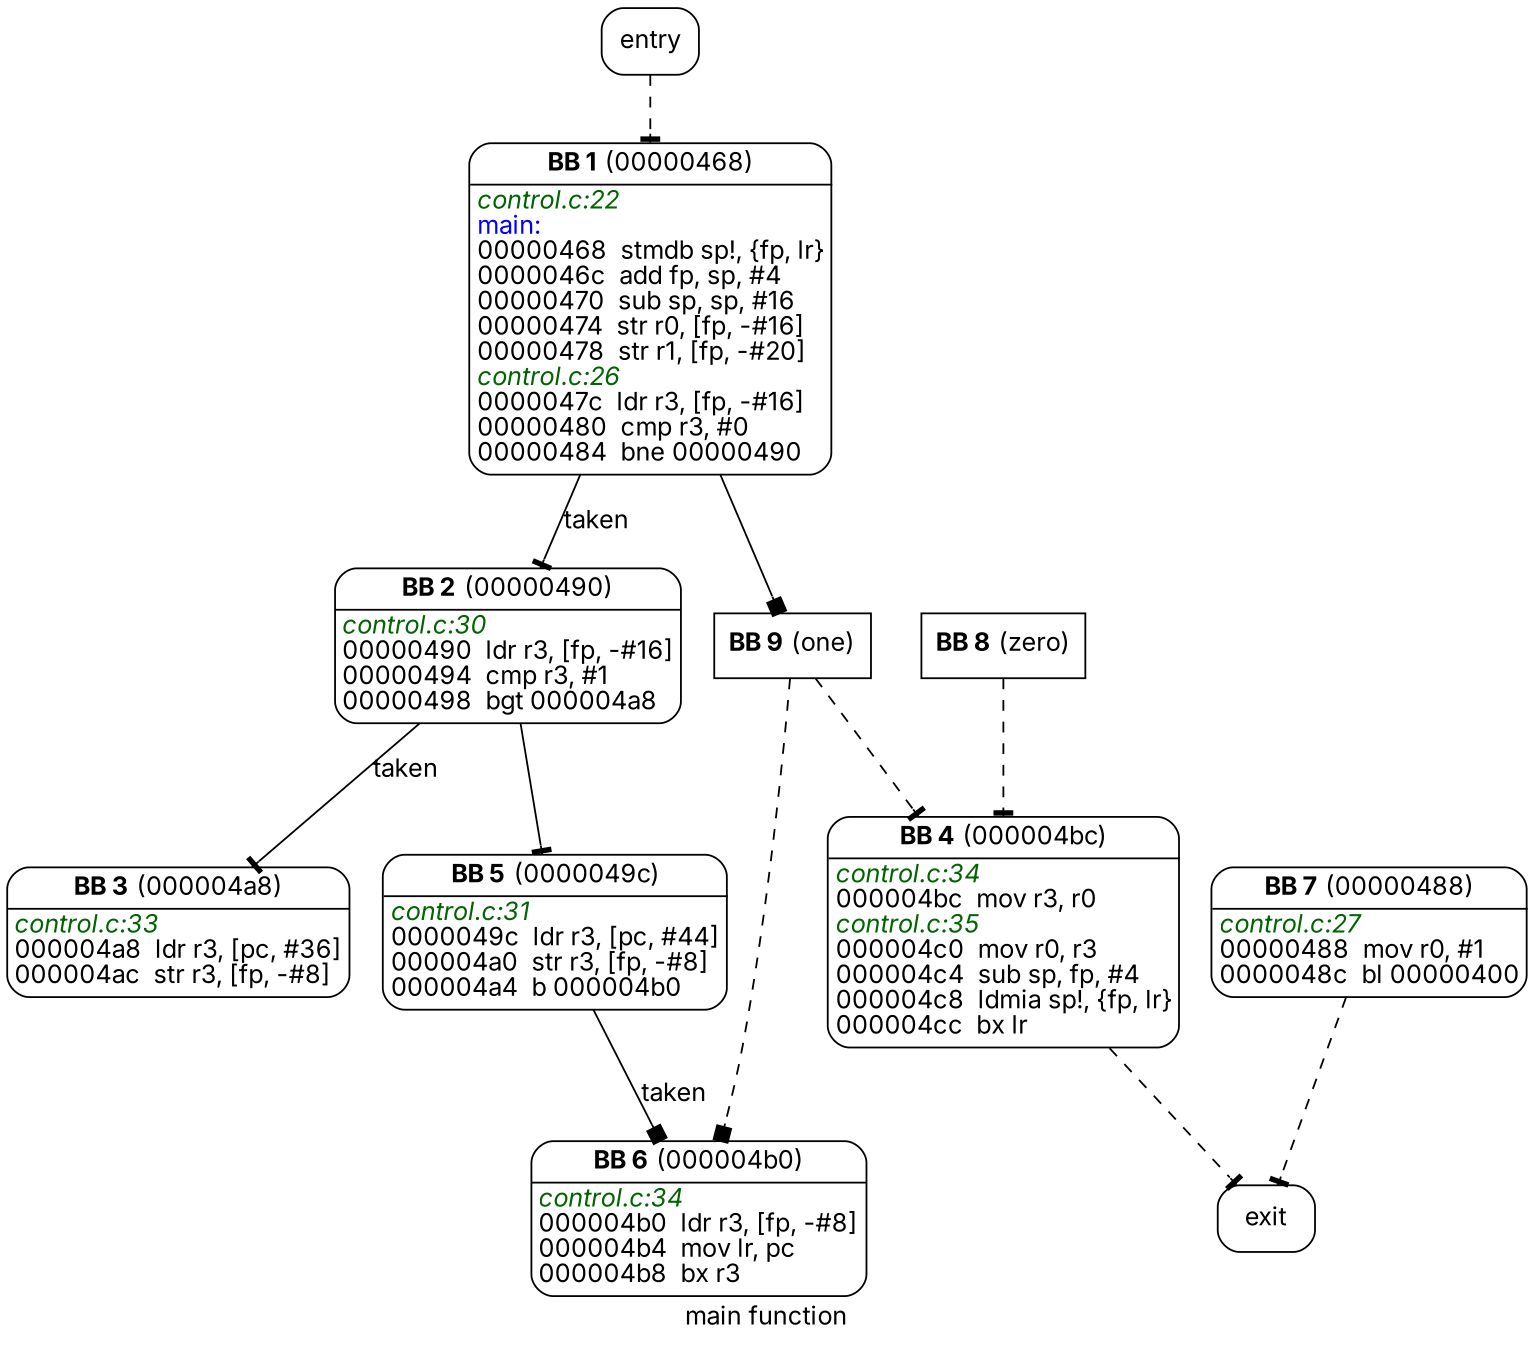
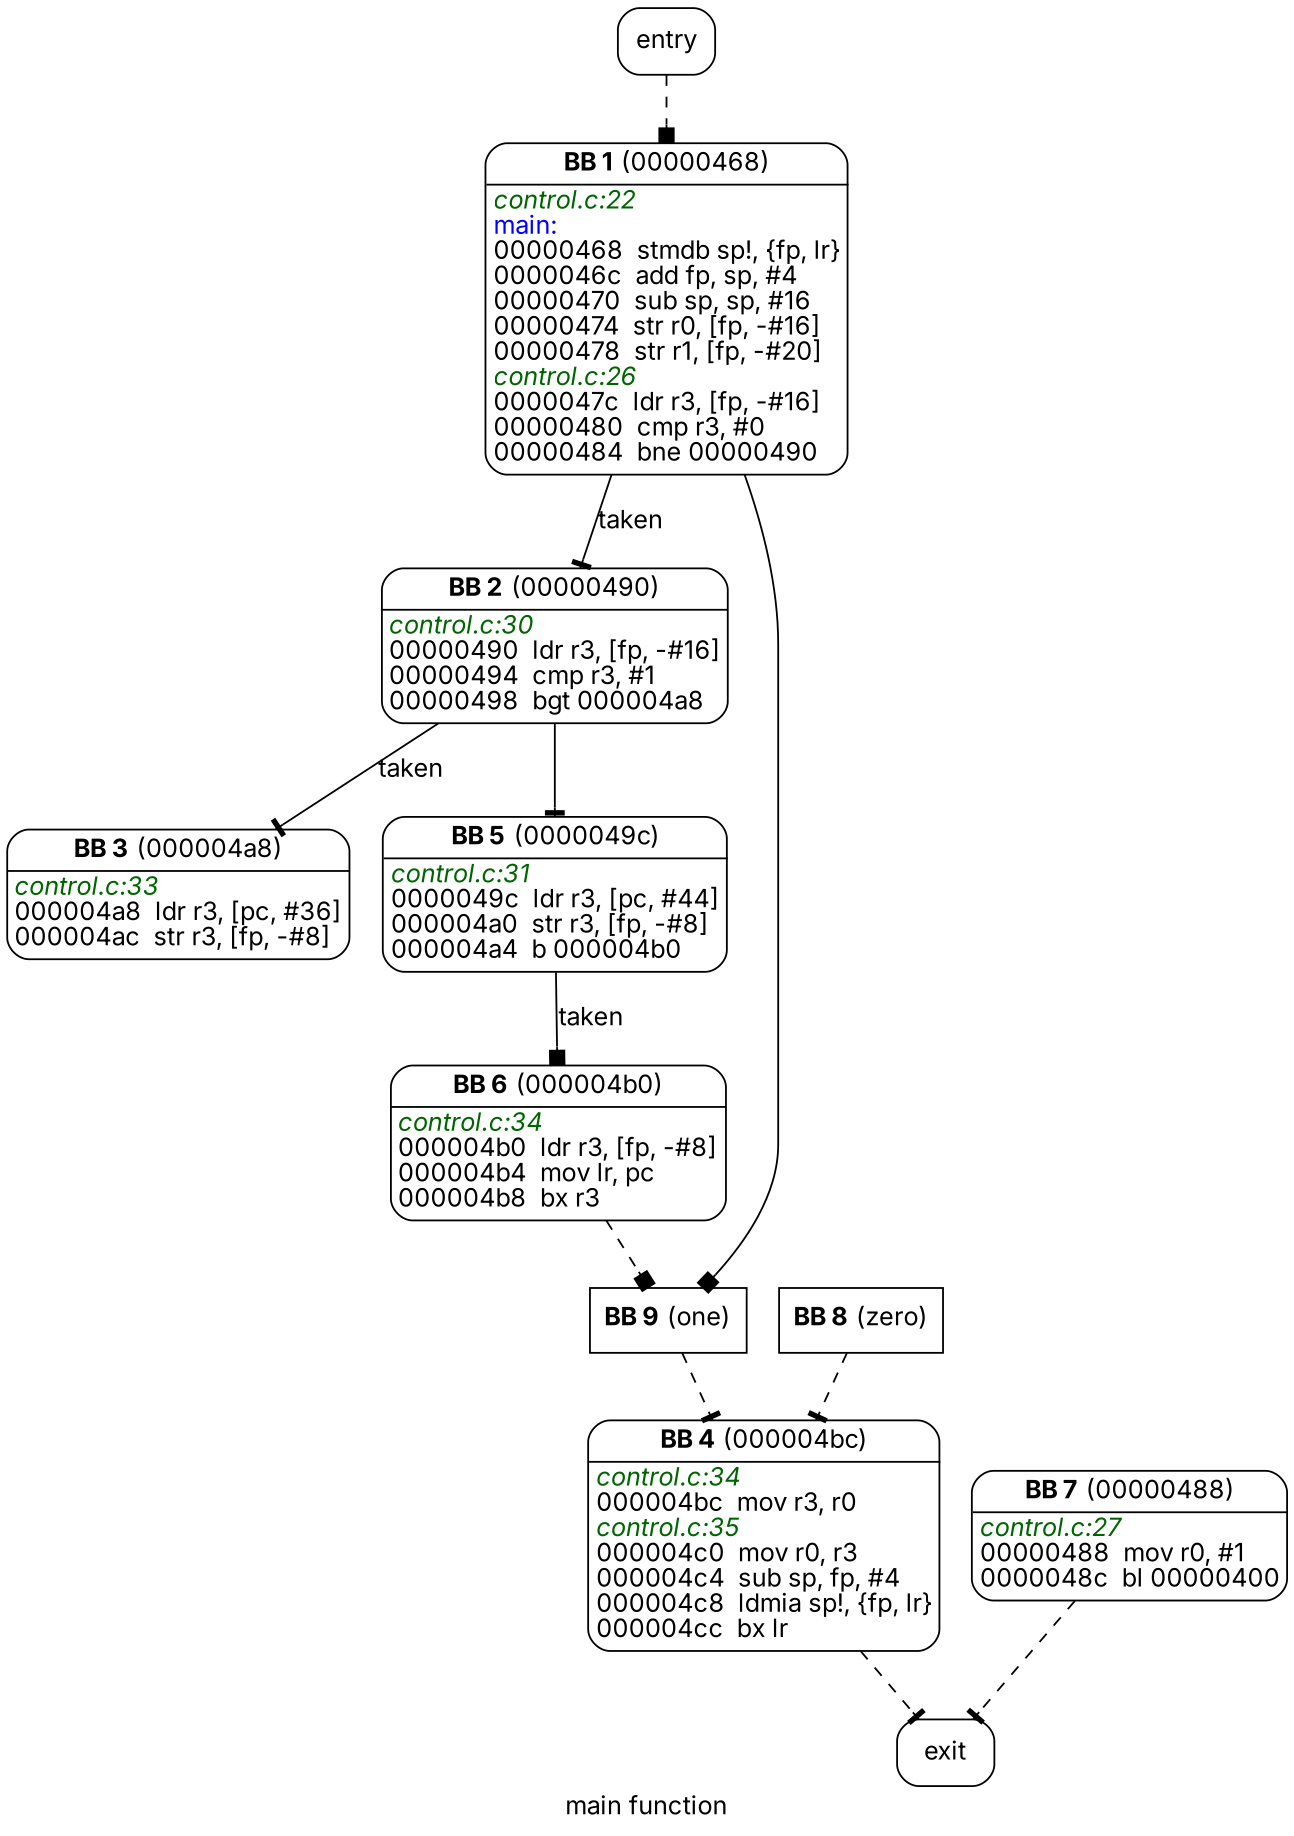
(650, 104) -> (667, 100)
(765, 902) -> (622, 1246)
